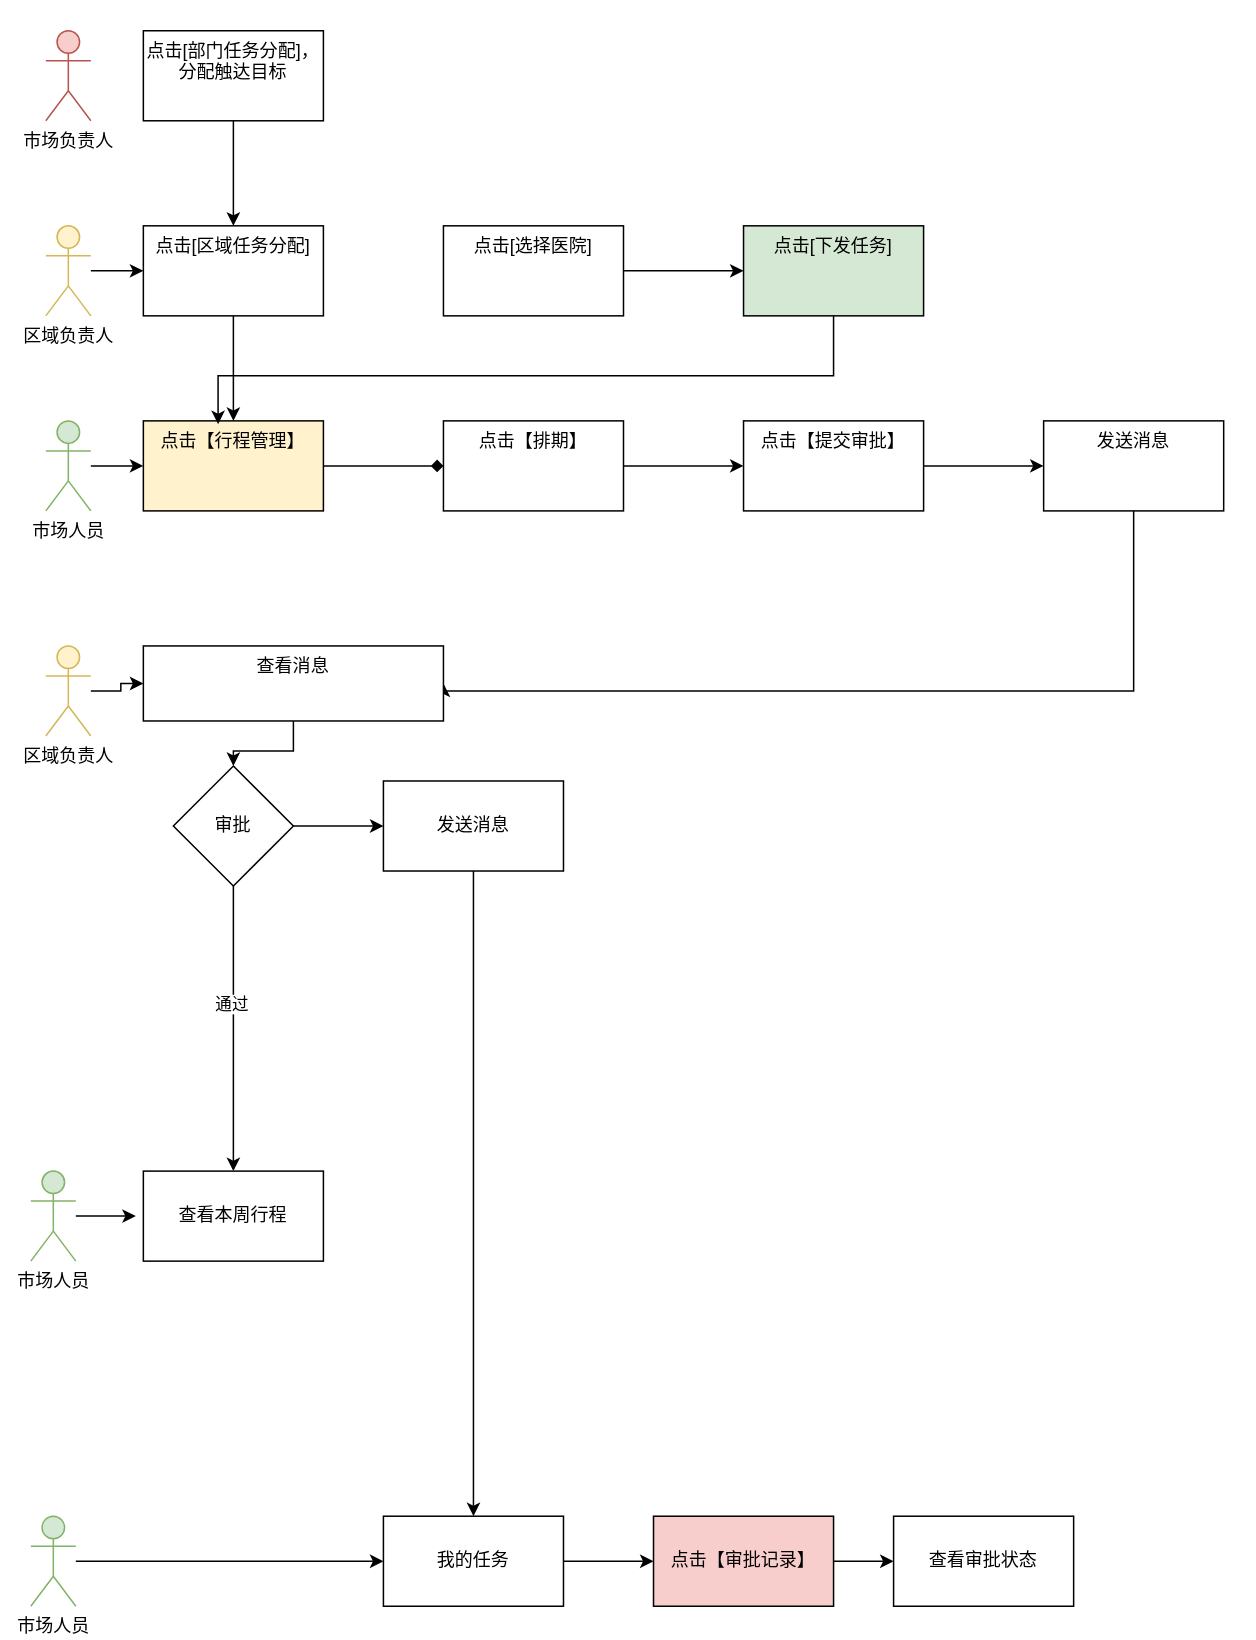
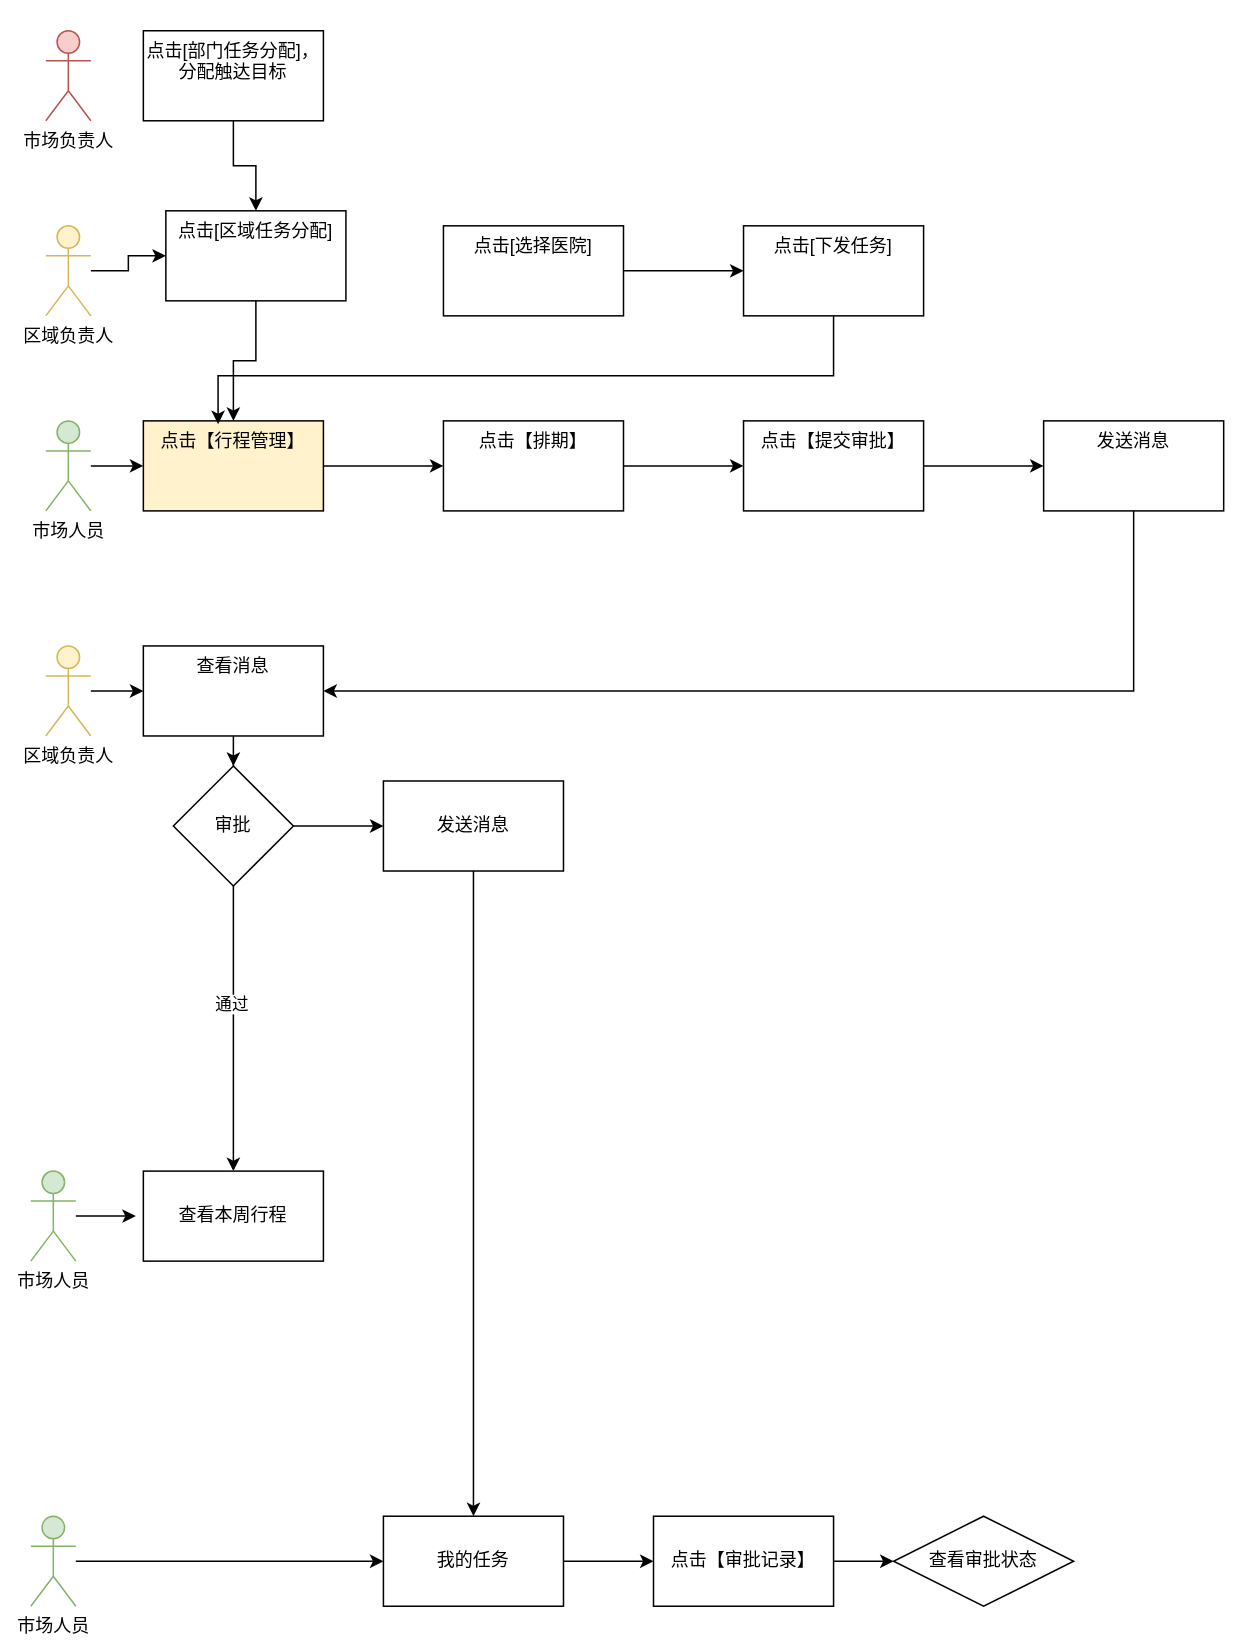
(233, 271) -> (256, 256)
(833, 271) -> (833, 271)
(431, 466) -> (432, 466)
(293, 683) -> (233, 691)
(743, 1561) -> (743, 1561)
(983, 1561) -> (983, 1561)
